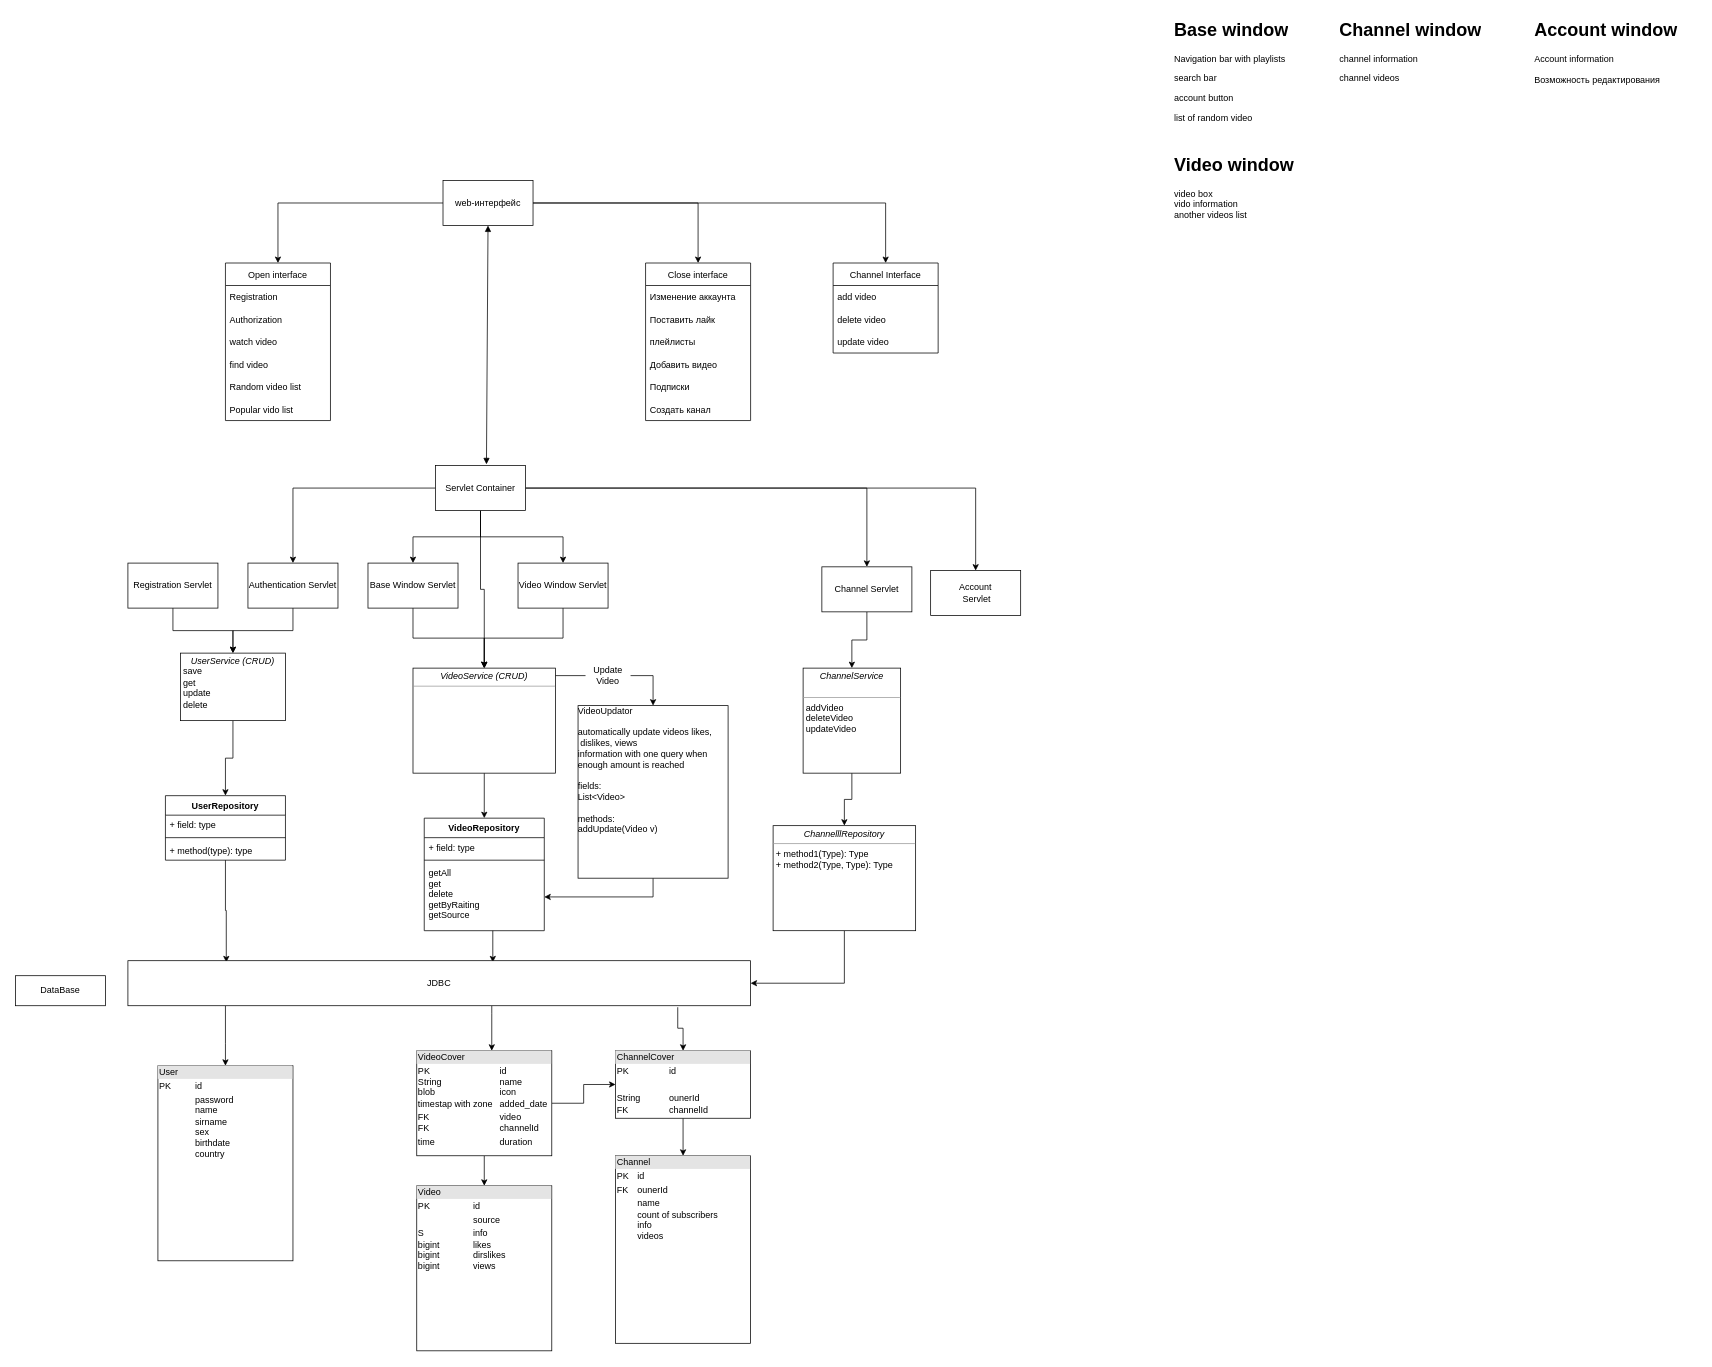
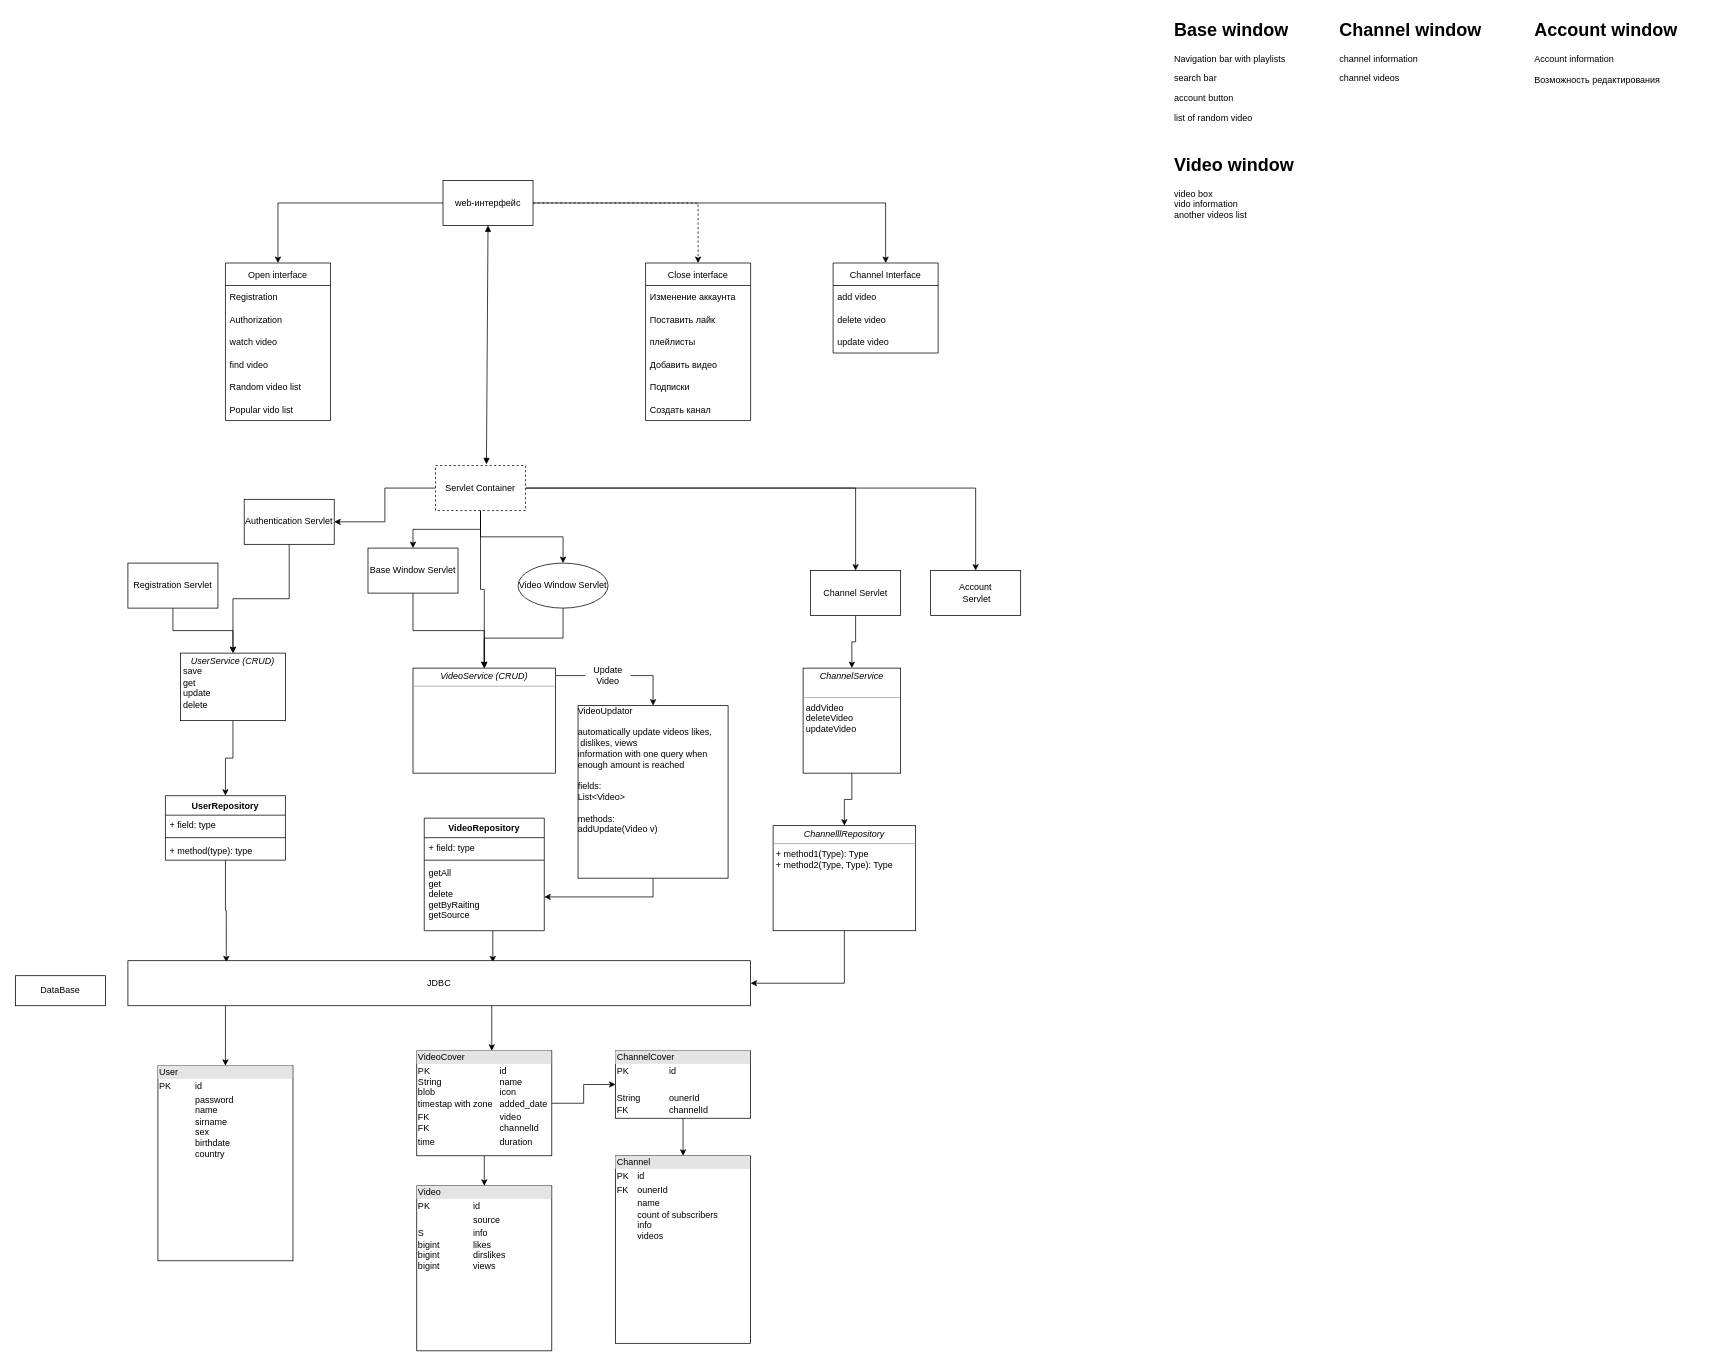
(698, 231) -> (698, 231)
(480, 488) -> (480, 488)
(293, 585) -> (289, 522)
(413, 585) -> (413, 570)
(563, 585) -> (563, 585)
(867, 589) -> (855, 593)
(484, 793) -> none
(678, 1021) -> none
